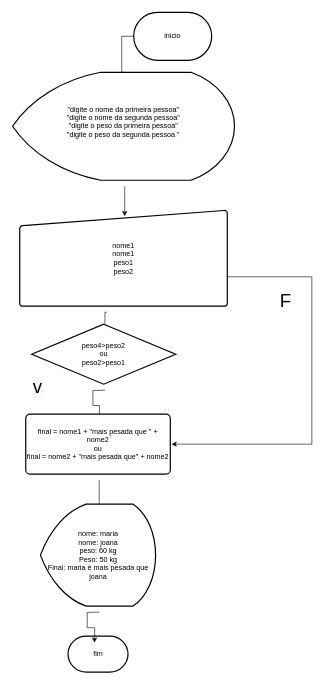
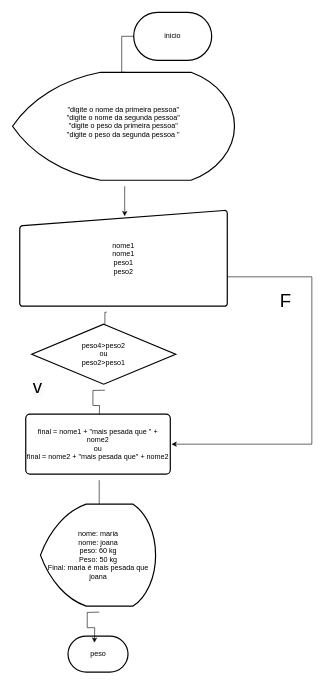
(98, 654) -> (98, 654)
